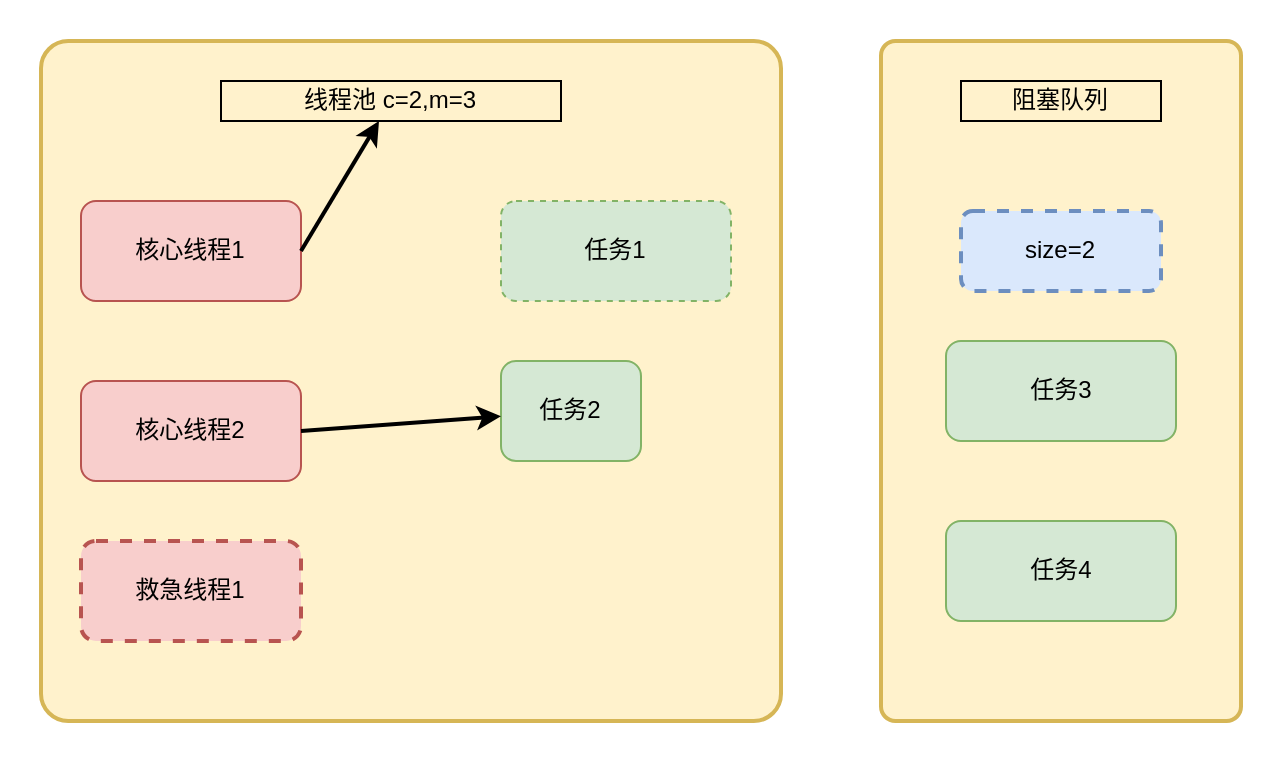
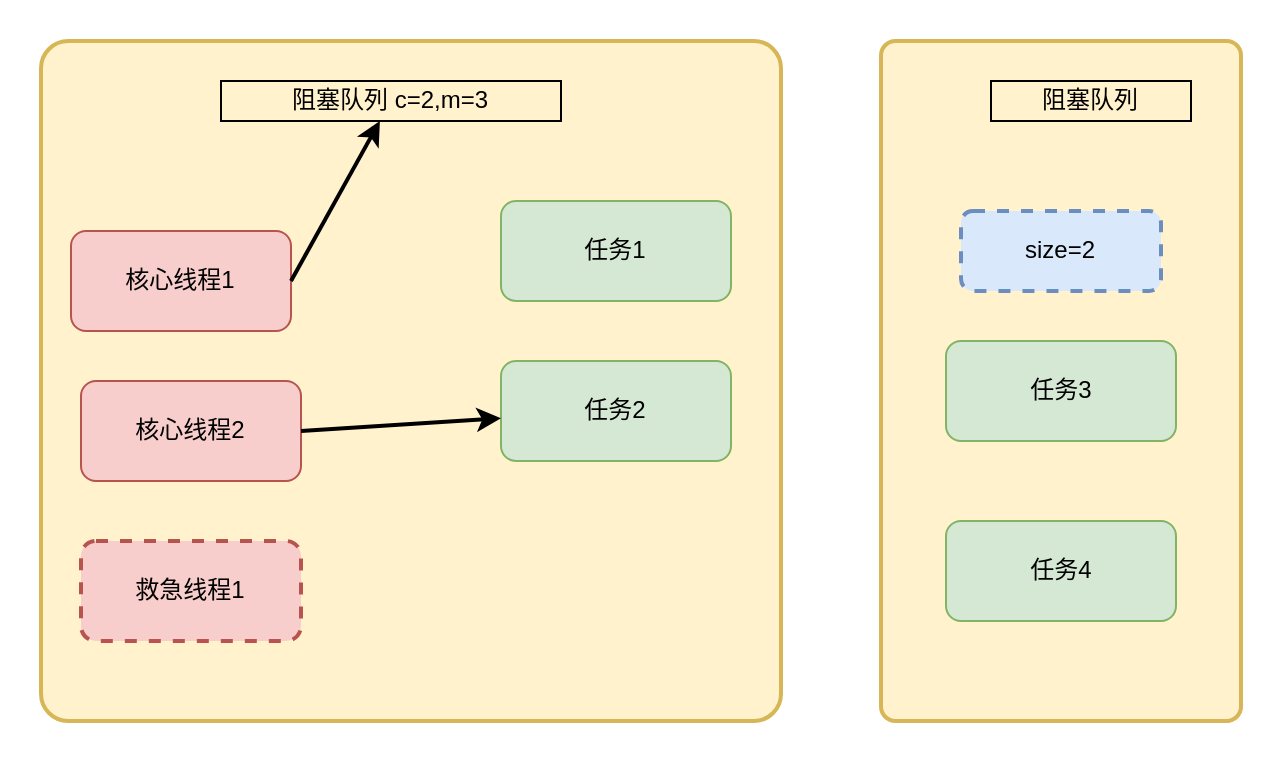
(391, 101) -> (391, 101)
(1061, 101) -> (1091, 101)
(191, 251) -> (181, 281)
(616, 251) -> (616, 251)
(571, 411) -> (616, 411)
